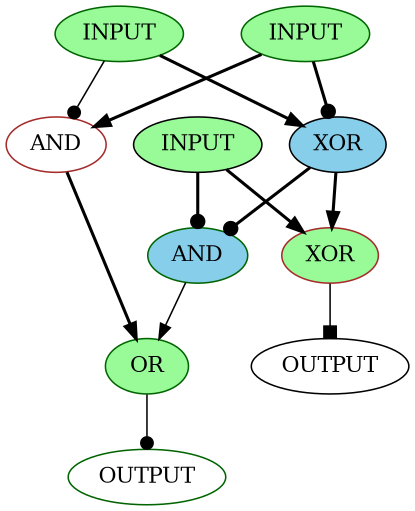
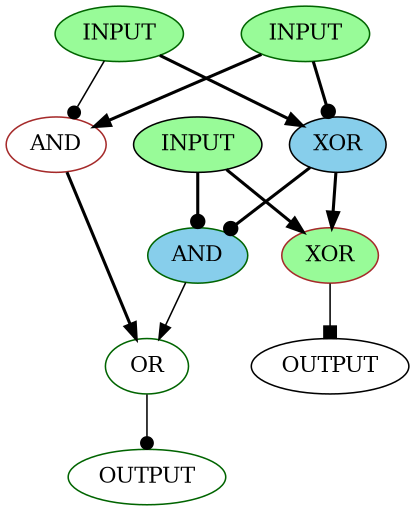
(147, 366) -> (147, 366)
